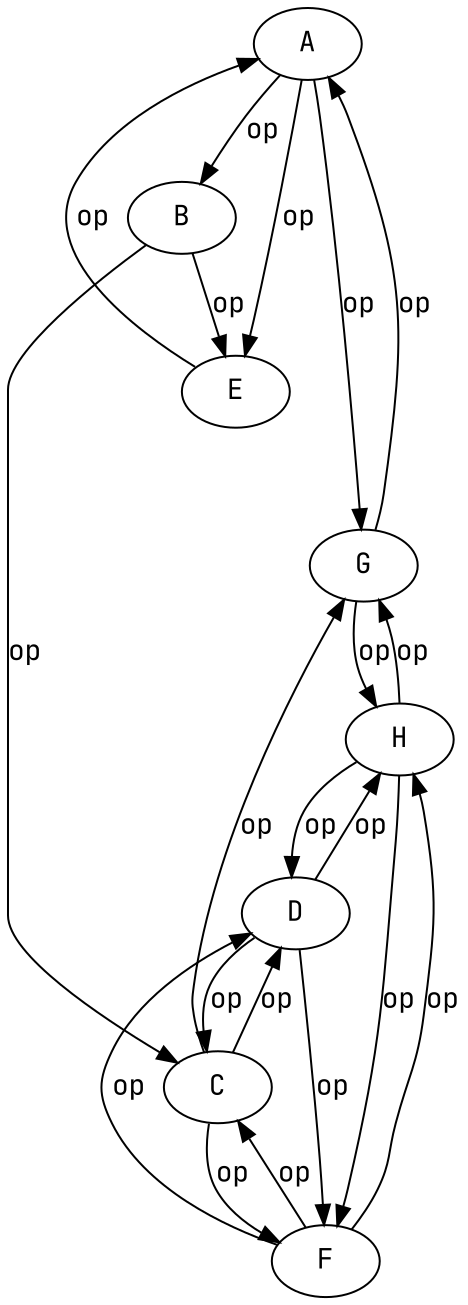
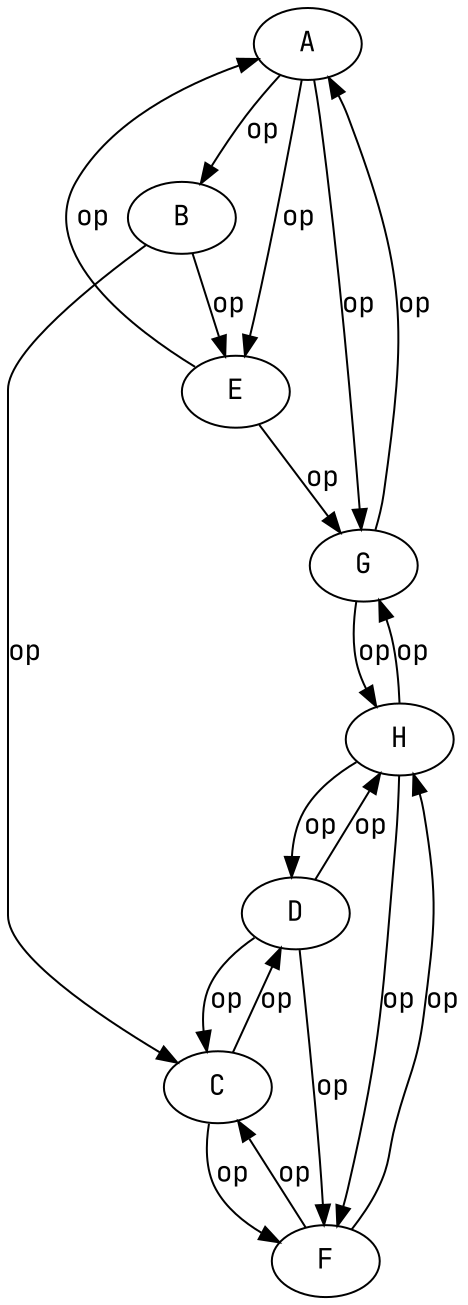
(235, 827) -> (294, 471)
(106, 1109) -> none
